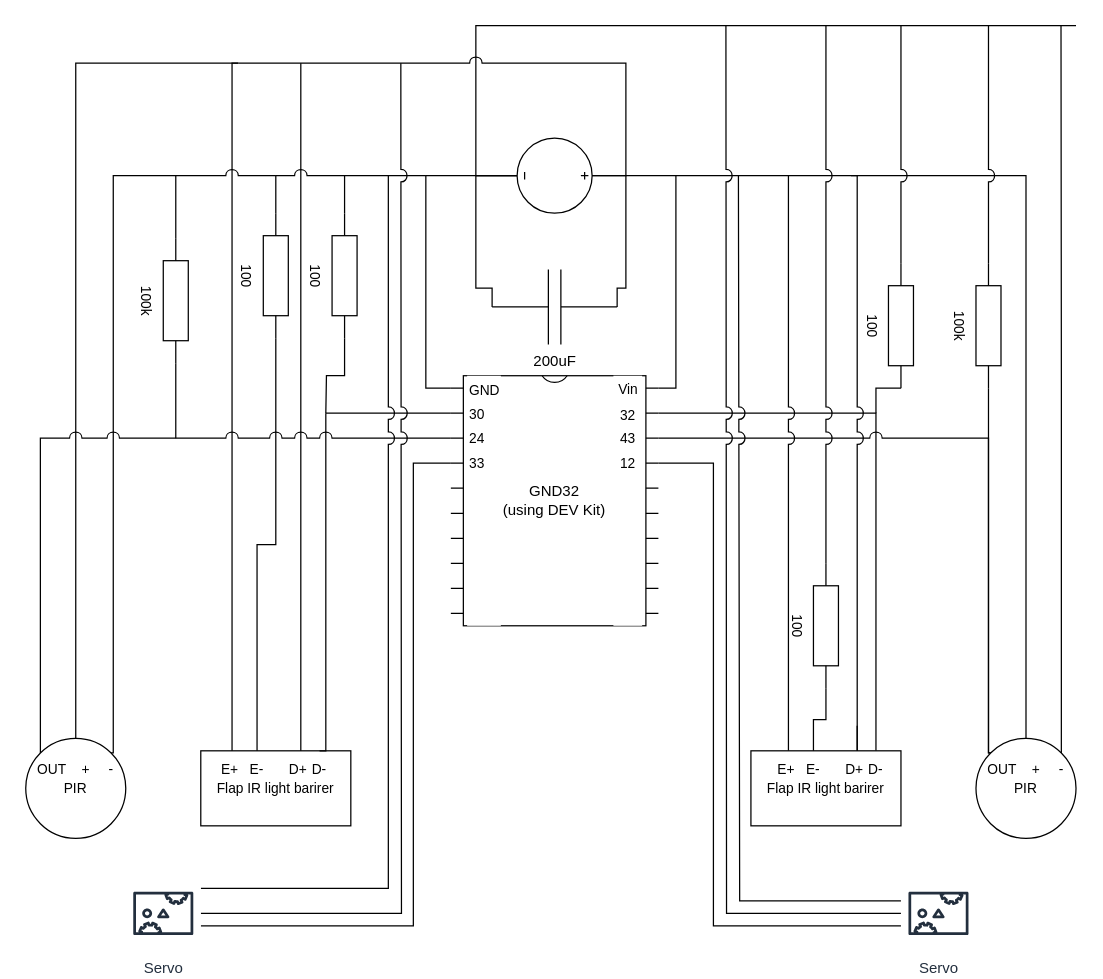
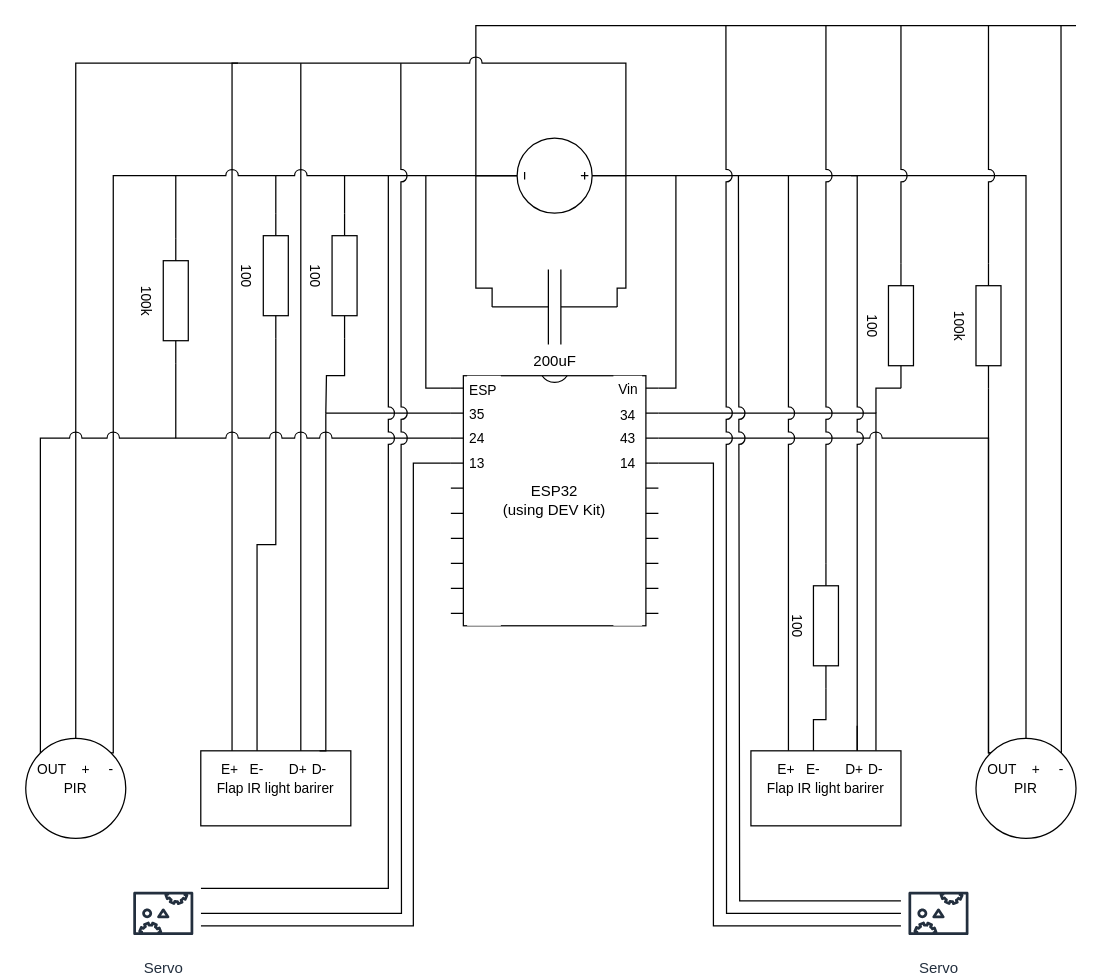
(478, 388) -> (478, 388)
(481, 391) -> (481, 391)
(477, 414) -> (477, 414)
(628, 416) -> (628, 416)
(477, 463) -> (477, 463)
(628, 463) -> (628, 463)
